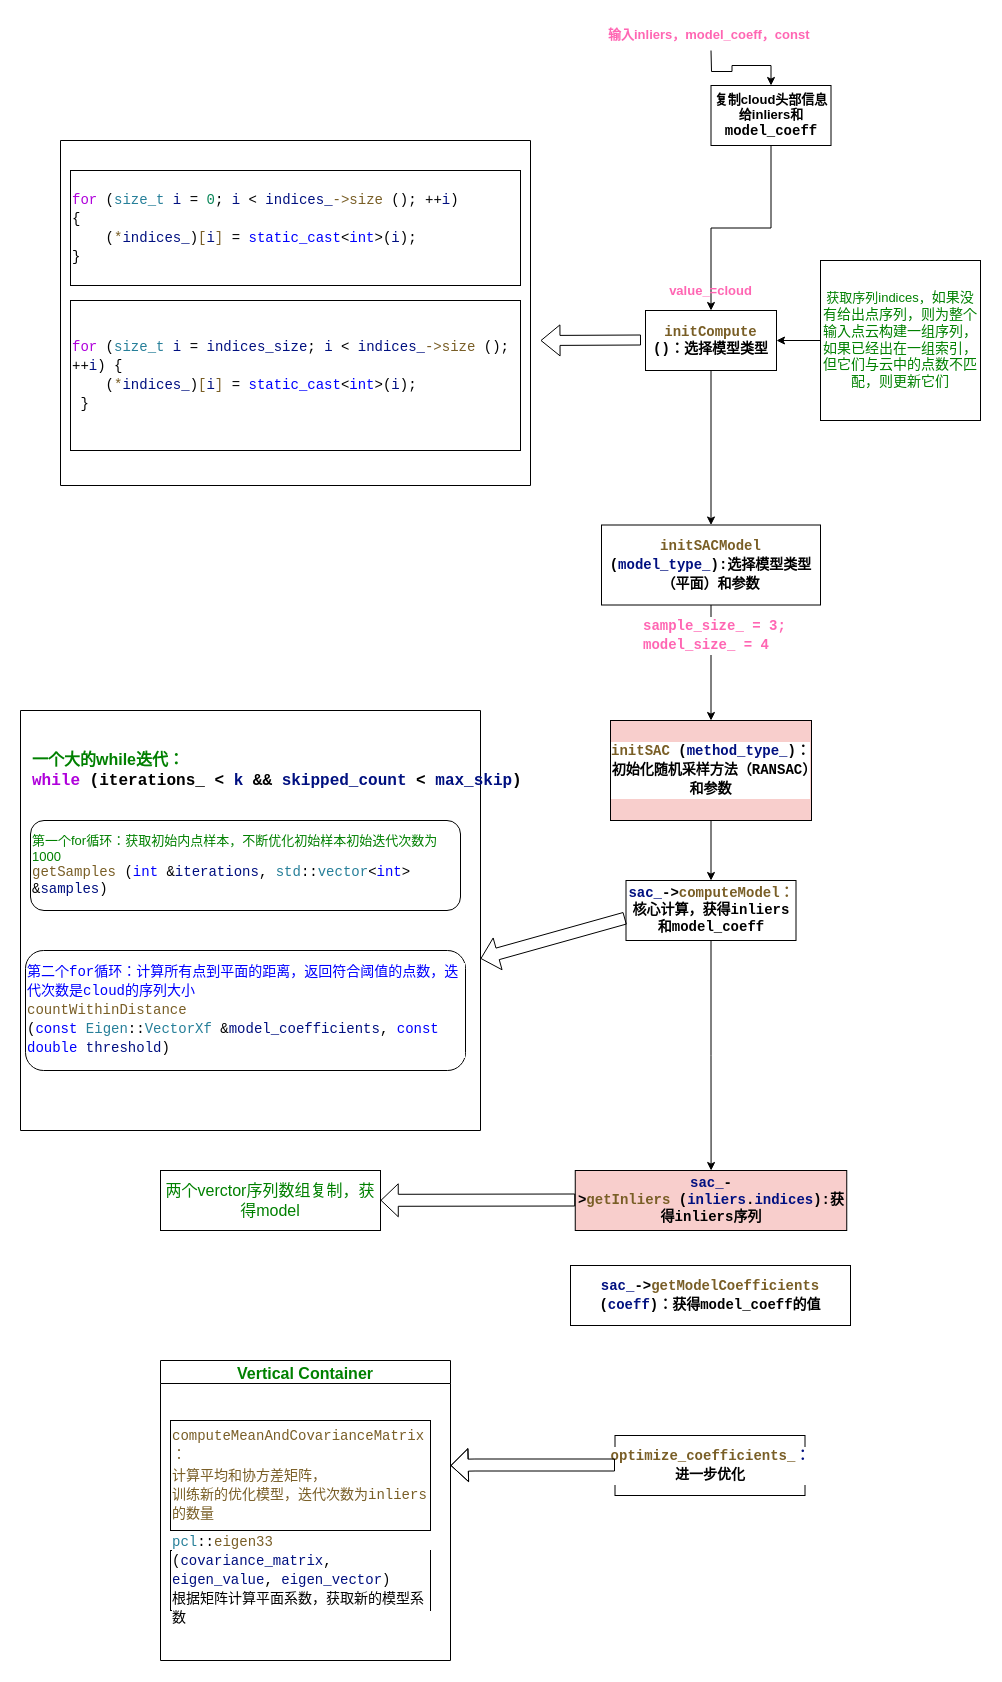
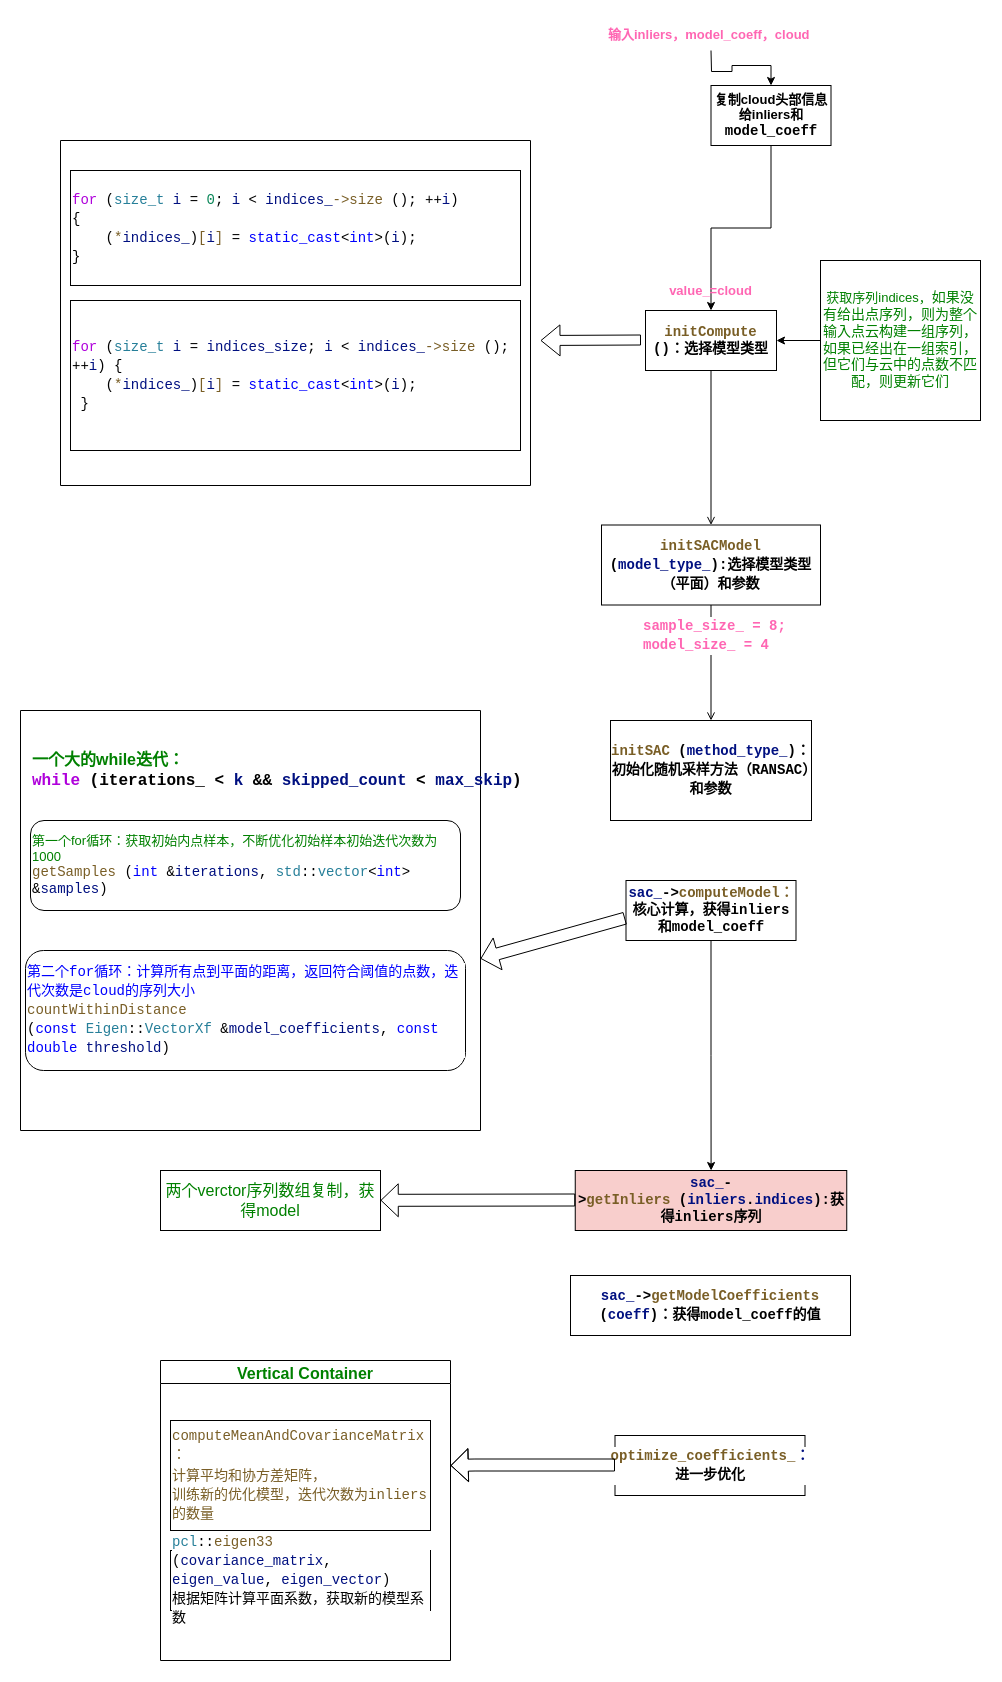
(711, 35) -> (710, 35)
(711, 517) -> (711, 518)
(697, 633) -> (697, 633)
(711, 712) -> (711, 713)
(711, 771) -> (711, 771)
(711, 847) -> none
(711, 1296) -> (711, 1306)
